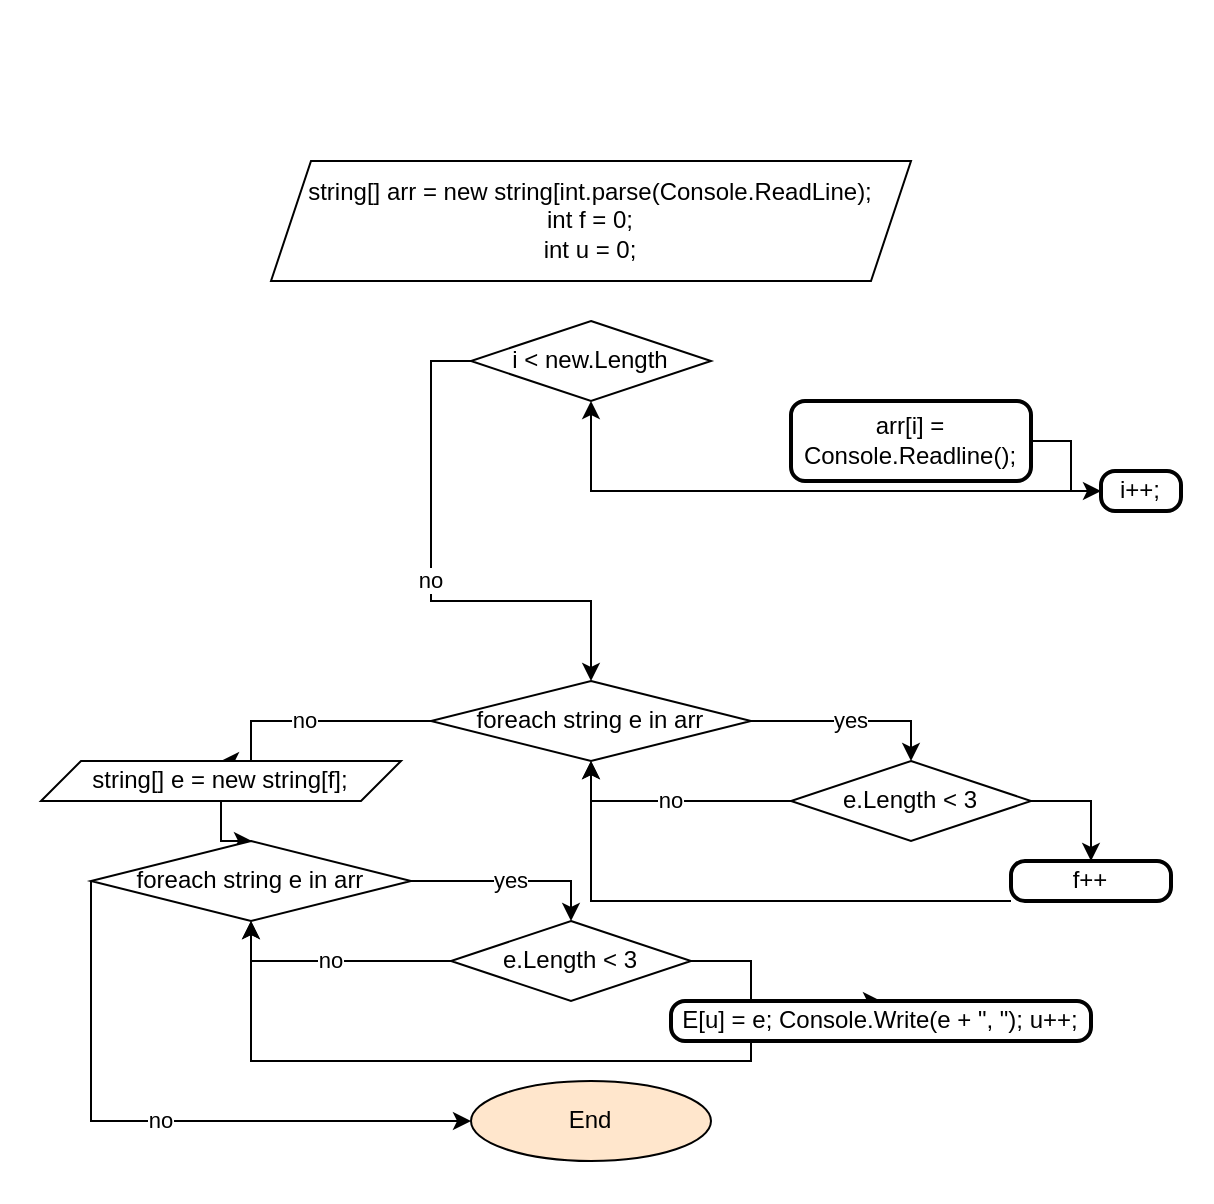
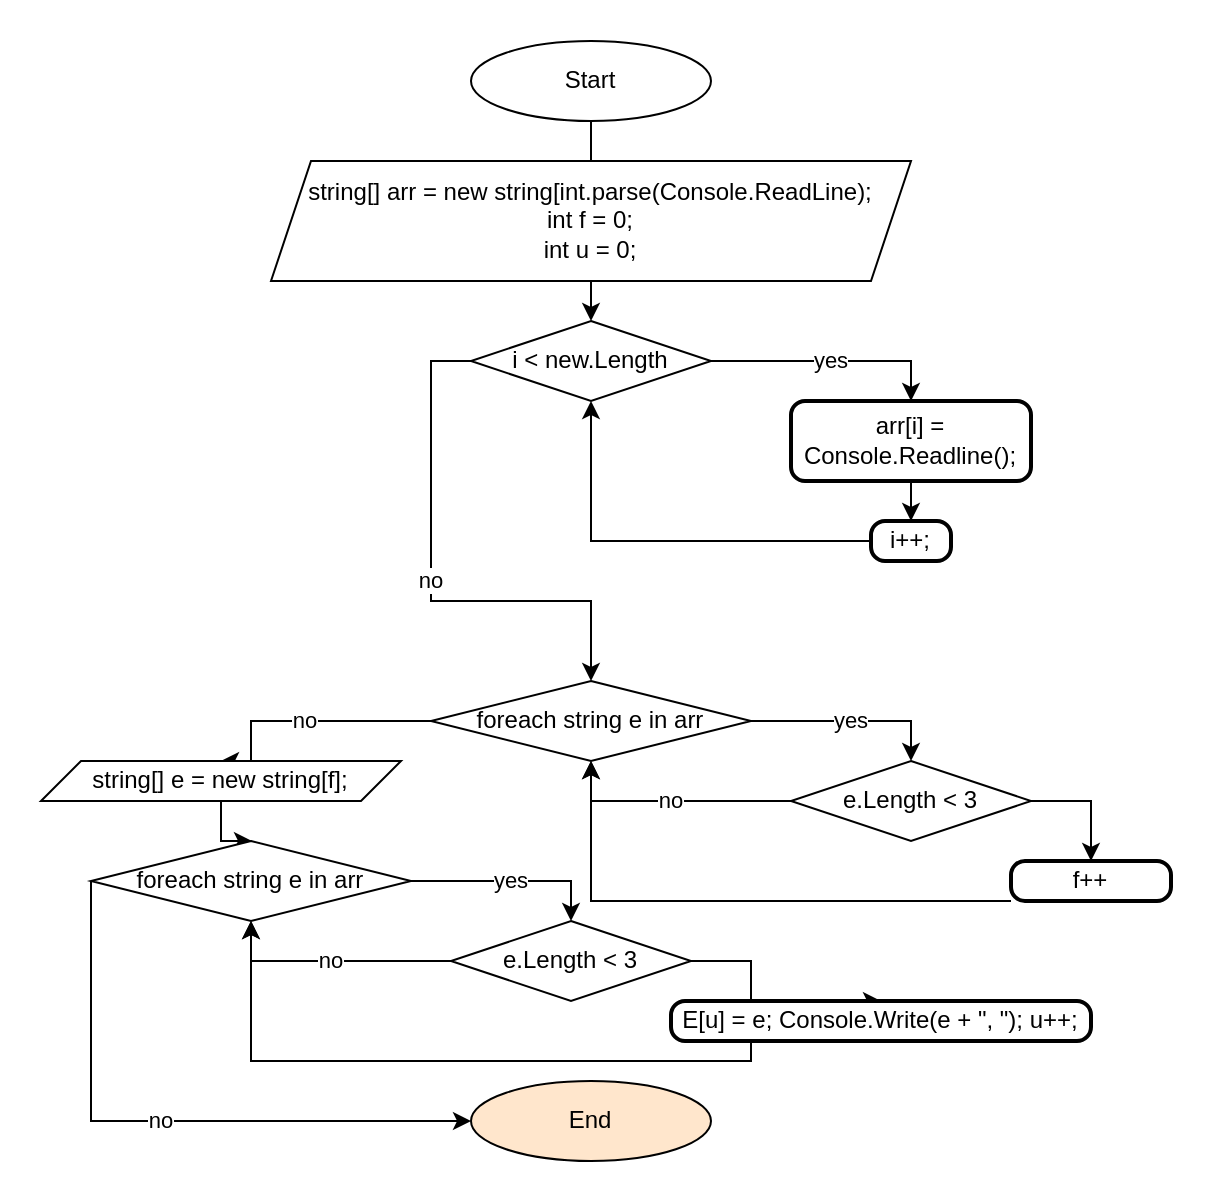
none -> (591, 81)
none -> (591, 141)
none -> (824, 361)
(1141, 491) -> (911, 541)
